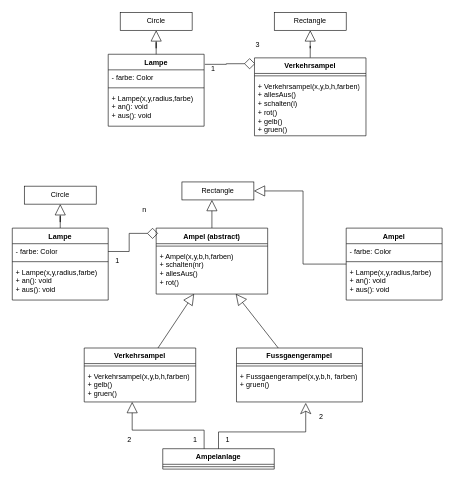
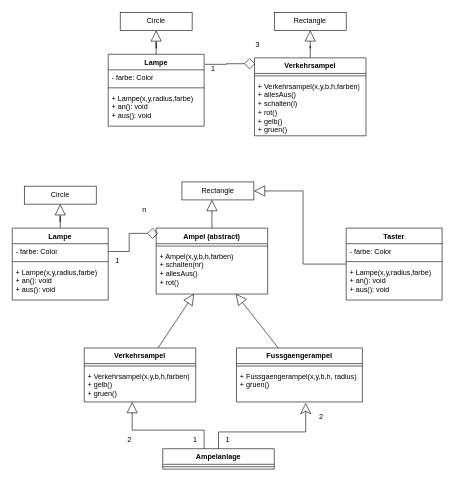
(395, 237) -> (395, 237)
(300, 386) -> (300, 386)
